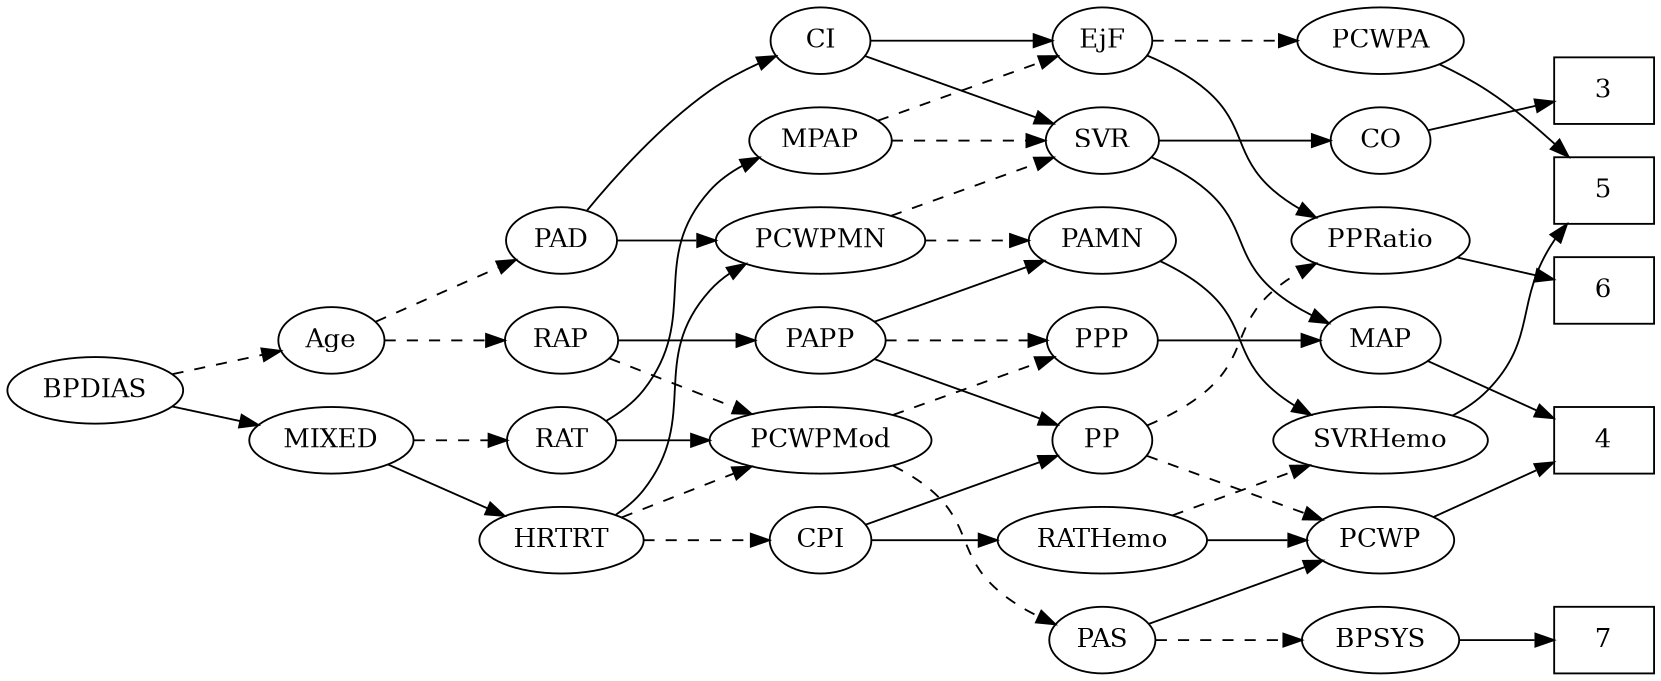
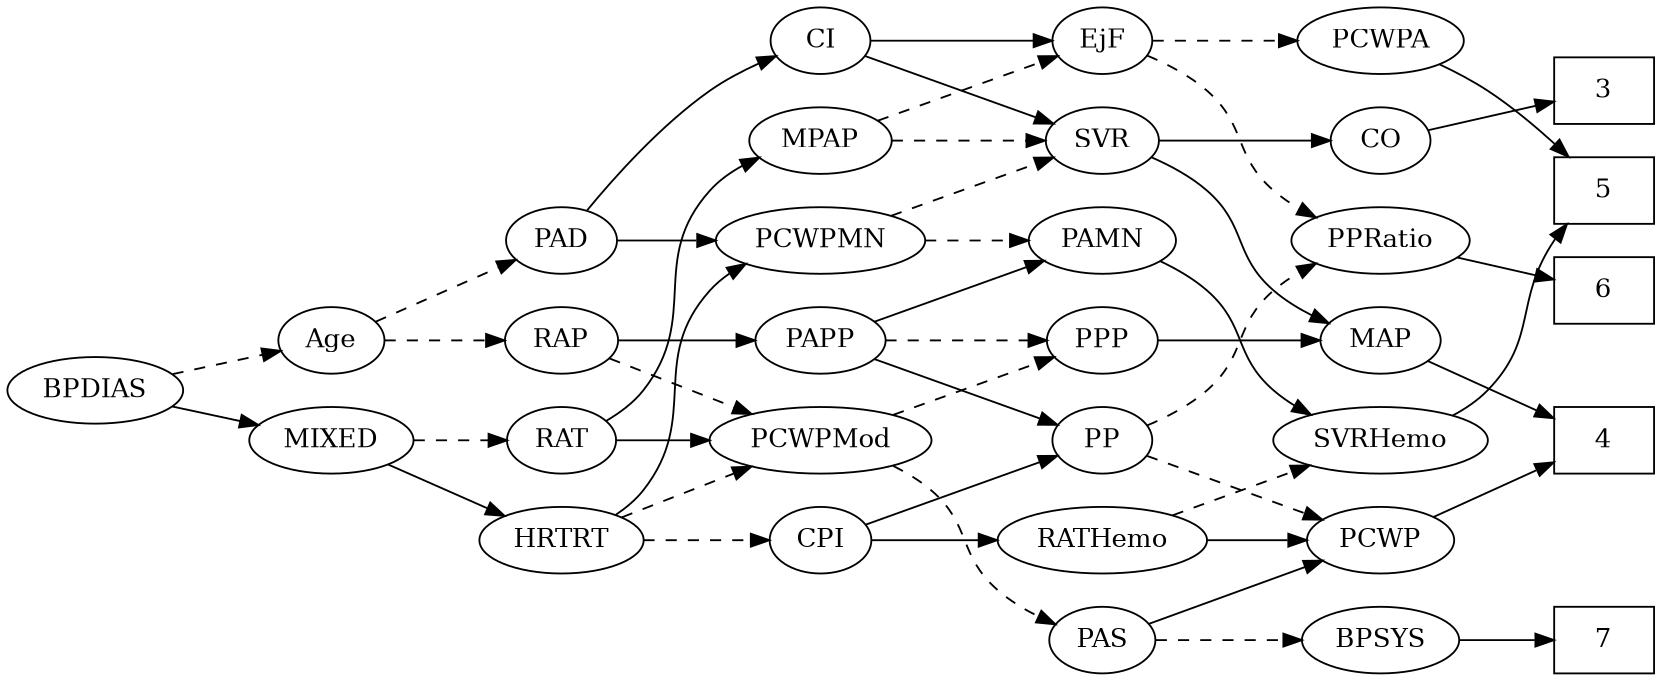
(1232, 123) -> (1232, 123)
